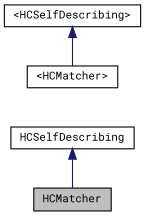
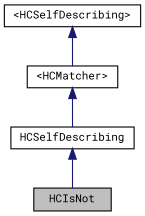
none -> (73, 113)
(73, 200) -> (73, 200)
